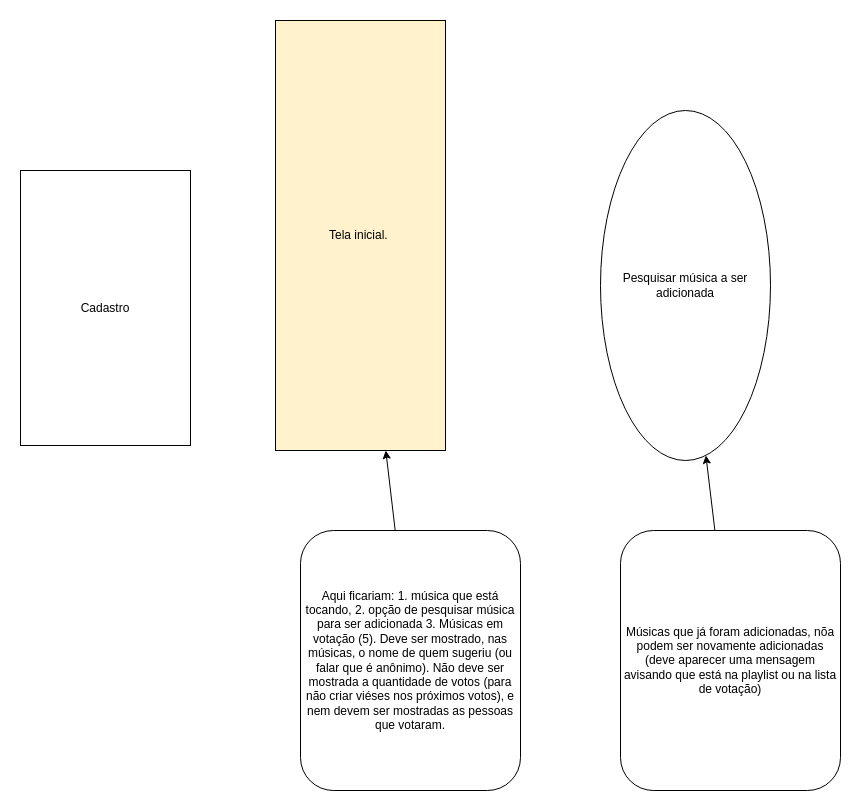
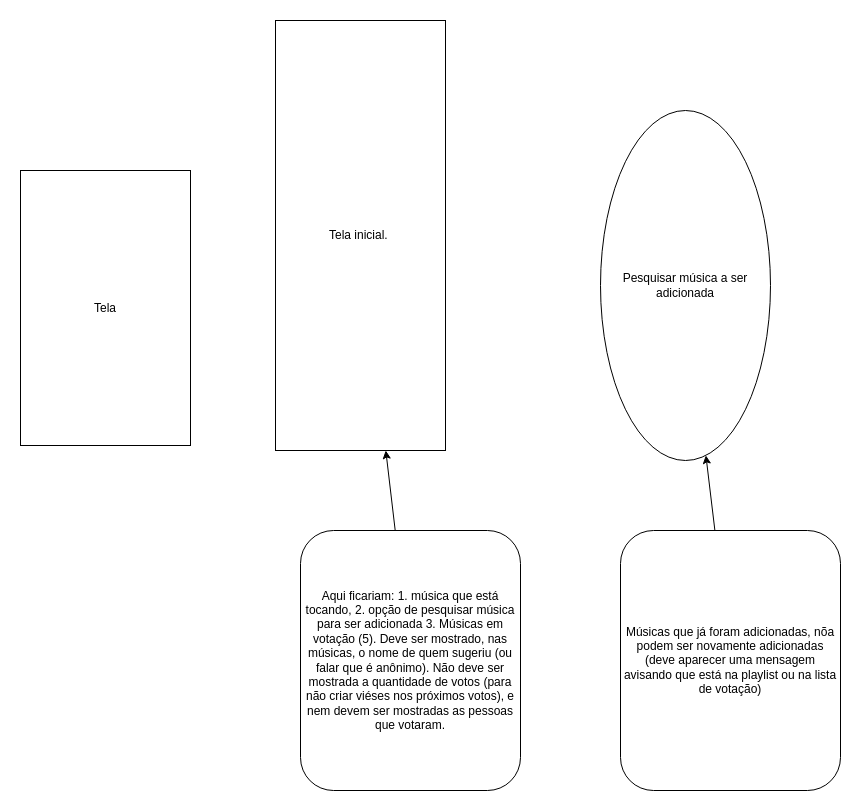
(361, 236) -> (361, 236)
(106, 309) -> (106, 309)
